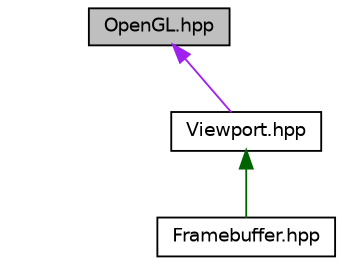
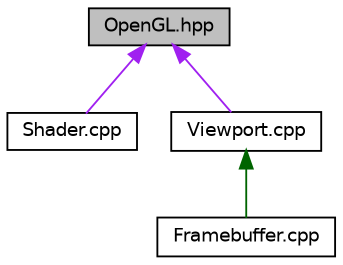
none -> (72, 131)
(246, 131) -> (246, 131)
(246, 237) -> (246, 237)
